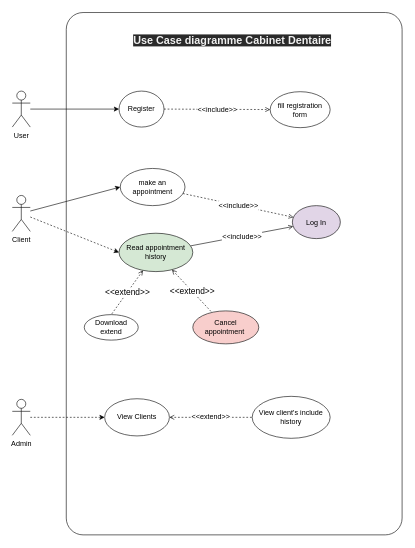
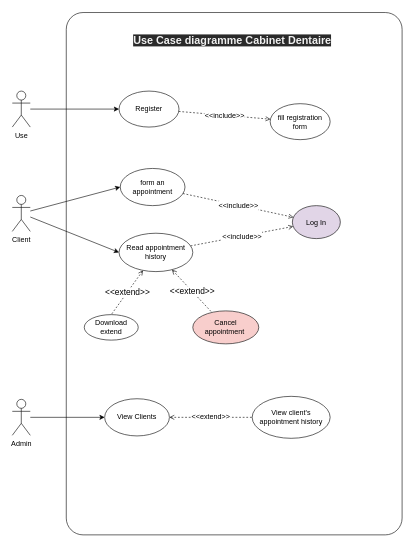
(142, 109) -> (149, 109)
(300, 110) -> (300, 122)
(22, 135) -> (22, 135)
(153, 187) -> (153, 187)
(72, 234) -> (72, 234)
(205, 243) -> (205, 243)
(156, 252) -> (156, 252)
(65, 417) -> (65, 417)
(291, 417) -> (291, 417)
